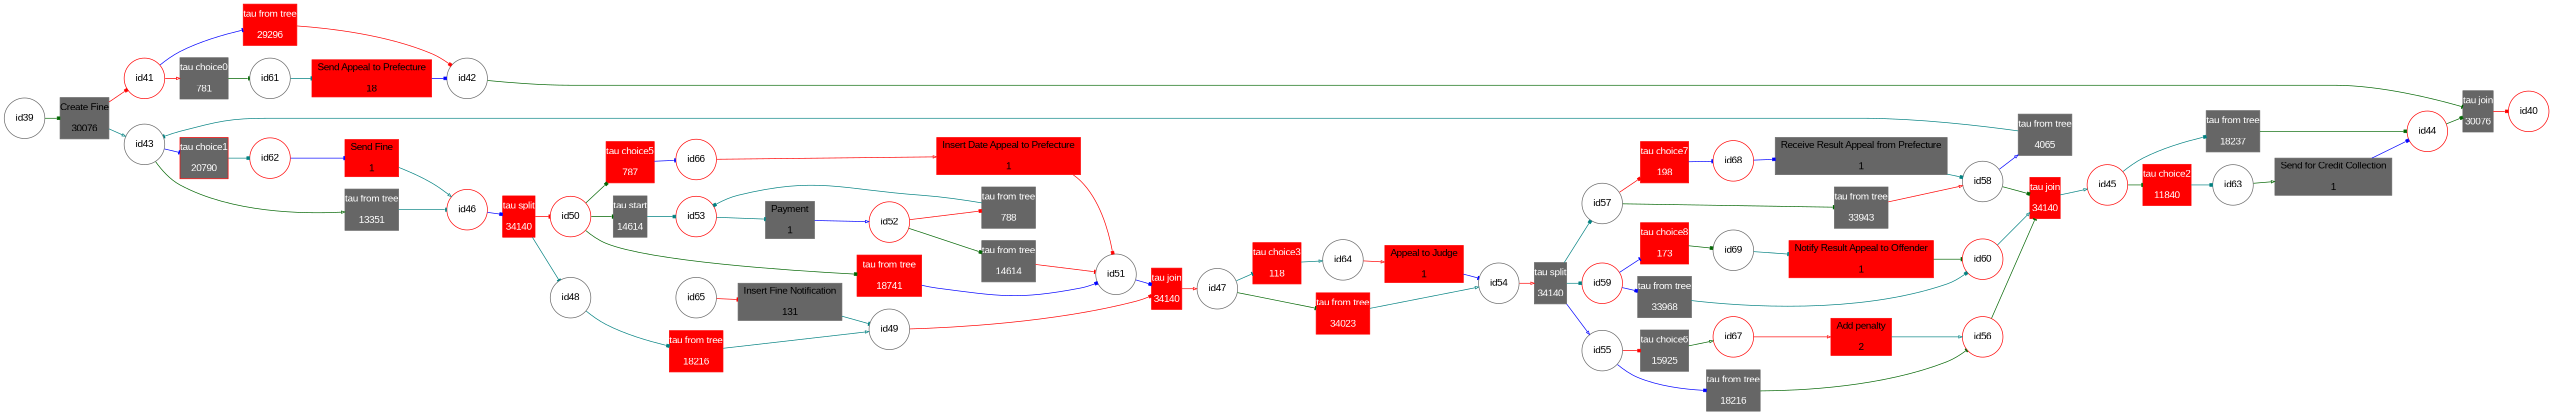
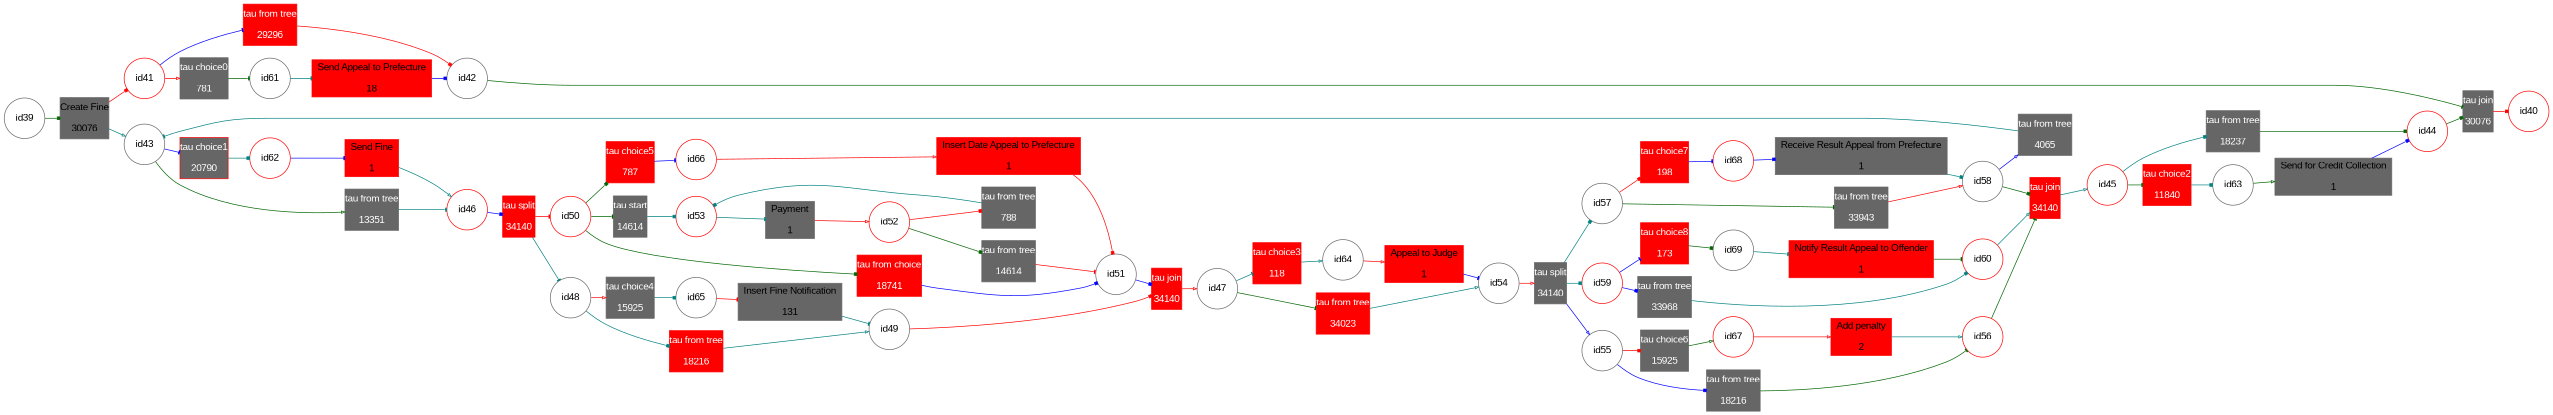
(840, 221) -> (840, 221)
(889, 276) -> (889, 276)
none -> (630, 298)
